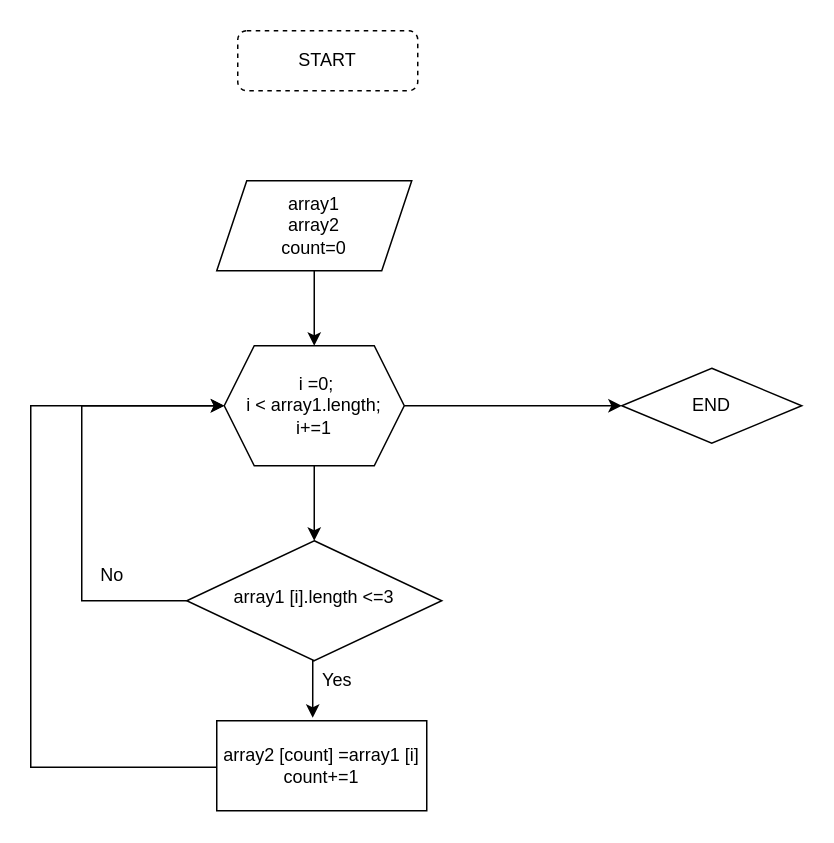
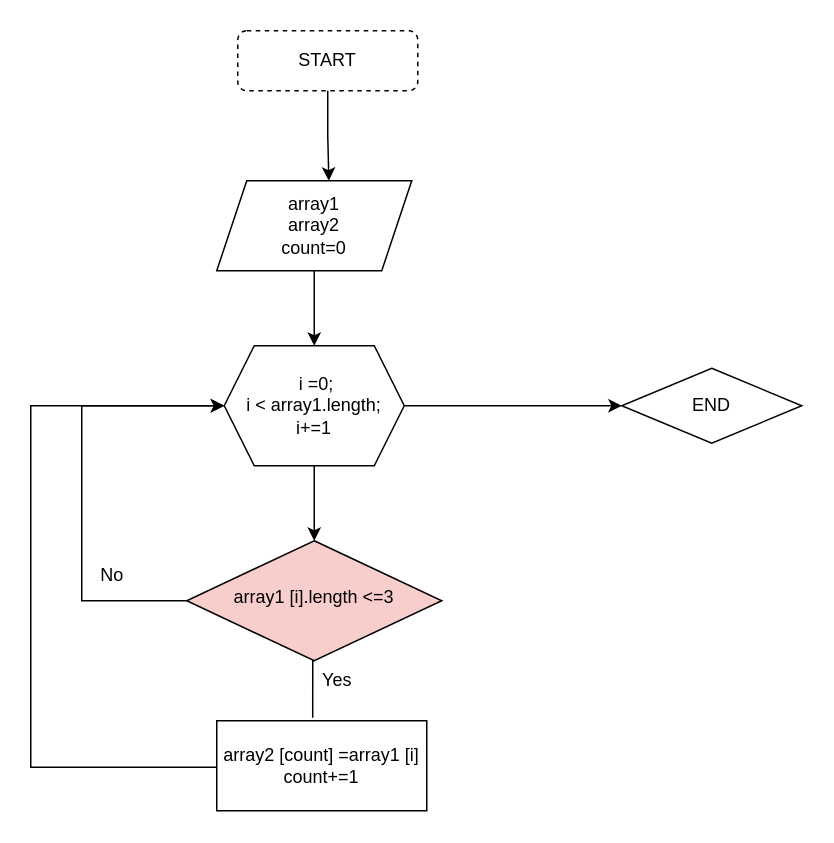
none -> (328, 131)
(314, 601) -> (314, 601)
(313, 706) -> (313, 710)
